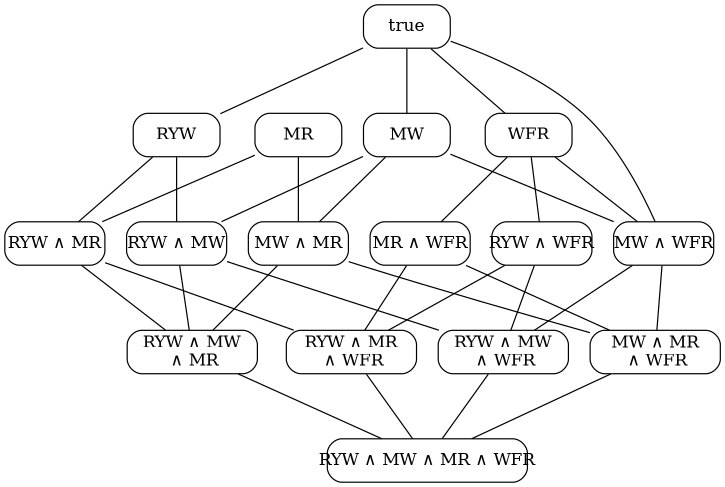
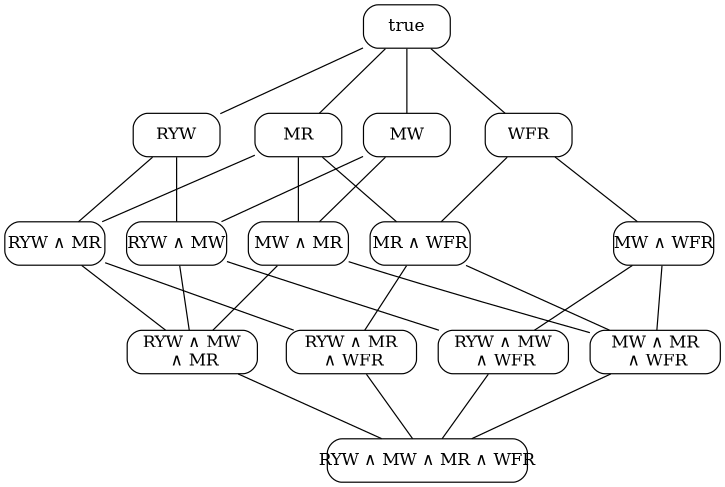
(575, 107) -> (352, 81)
(524, 185) -> none
none -> (361, 191)
(542, 244) -> none
